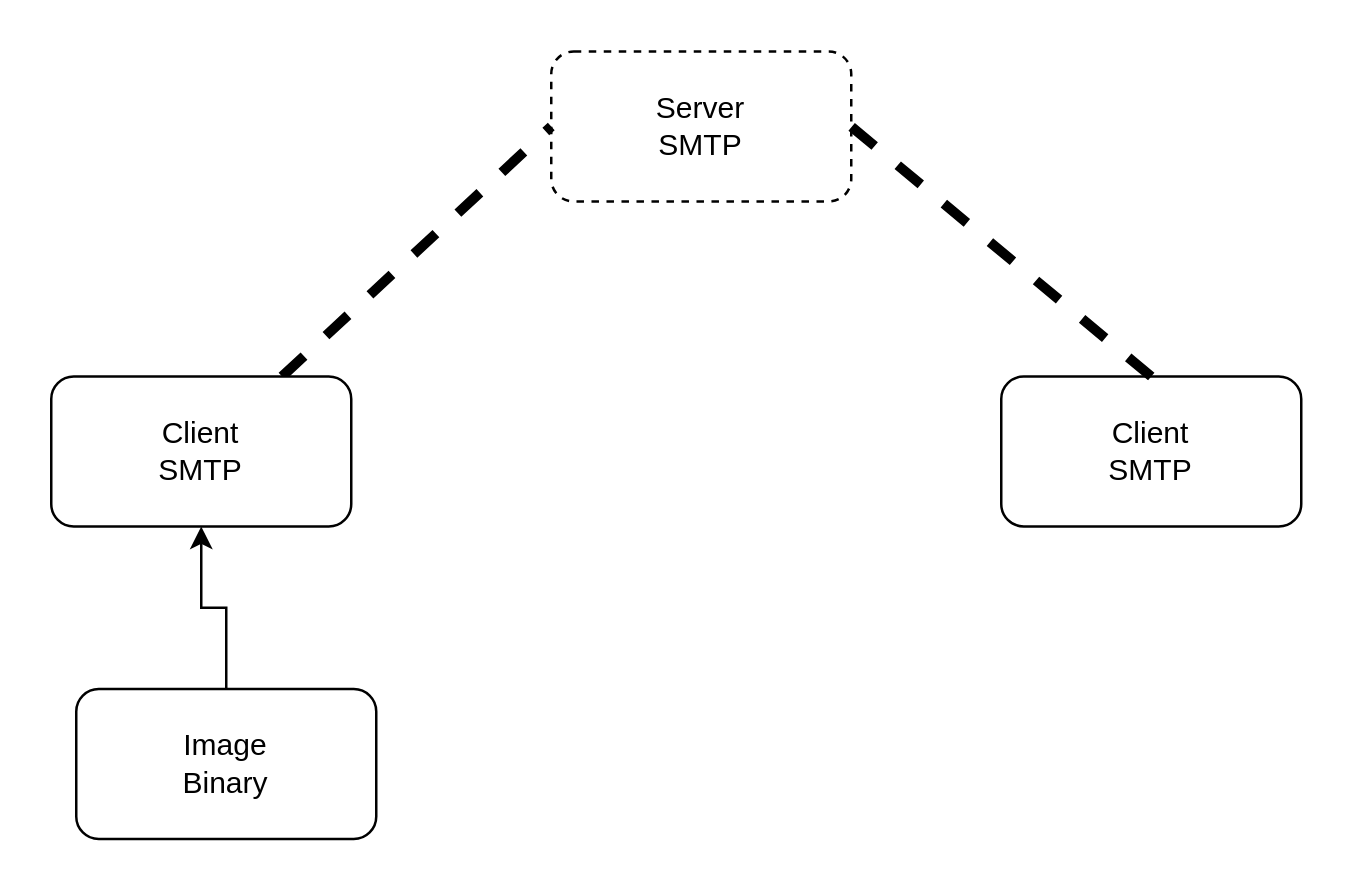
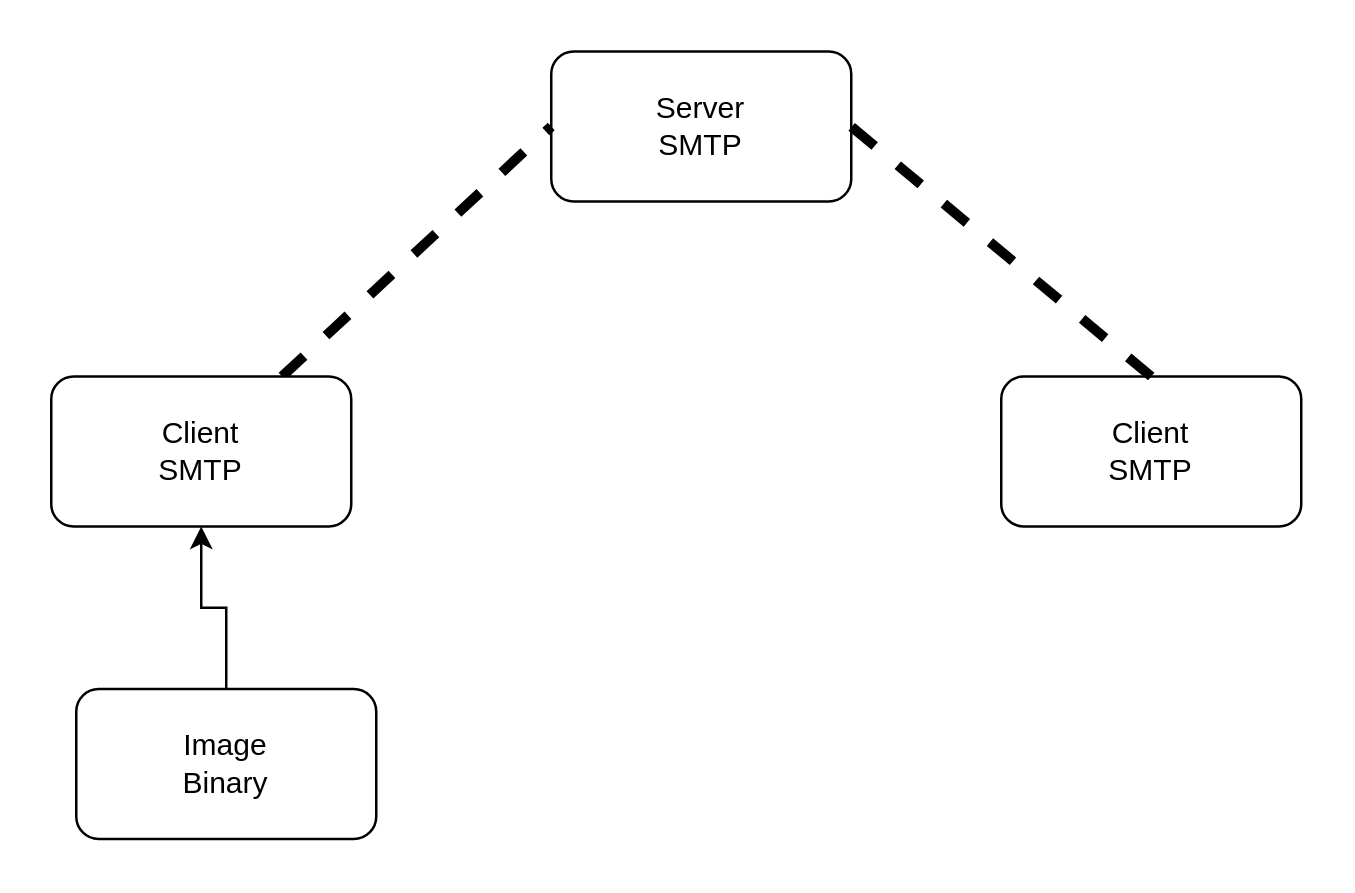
(701, 126) -> (701, 126)
